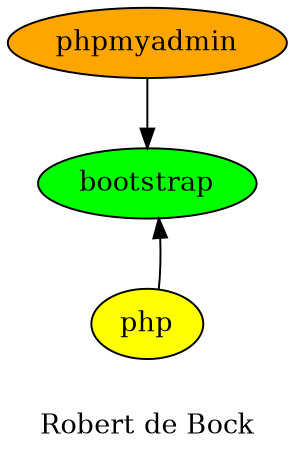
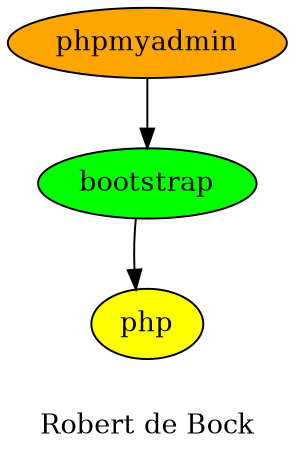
(160, 264) -> (134, 244)
